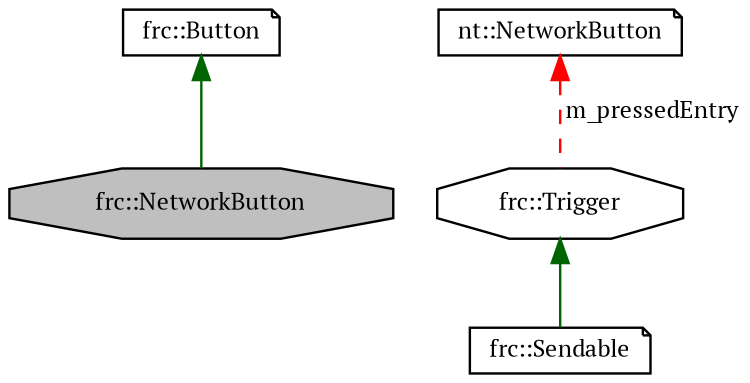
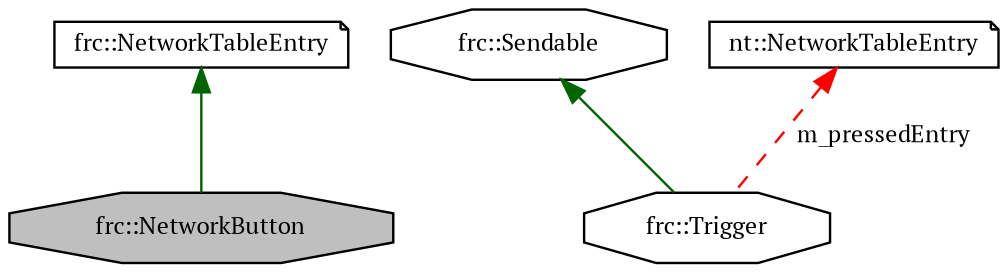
(201, 33) -> (201, 45)
(560, 33) -> (854, 45)
(560, 295) -> (627, 145)
(560, 351) -> (529, 45)
